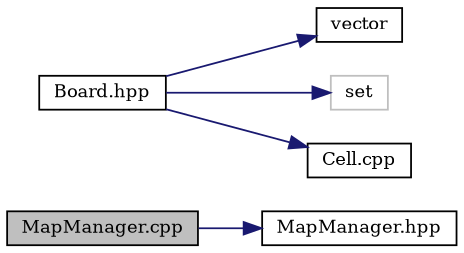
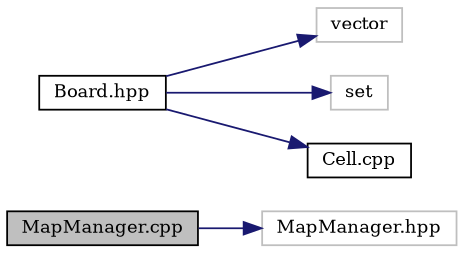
(359, 25) -> (359, 25)
(359, 228) -> (359, 228)
